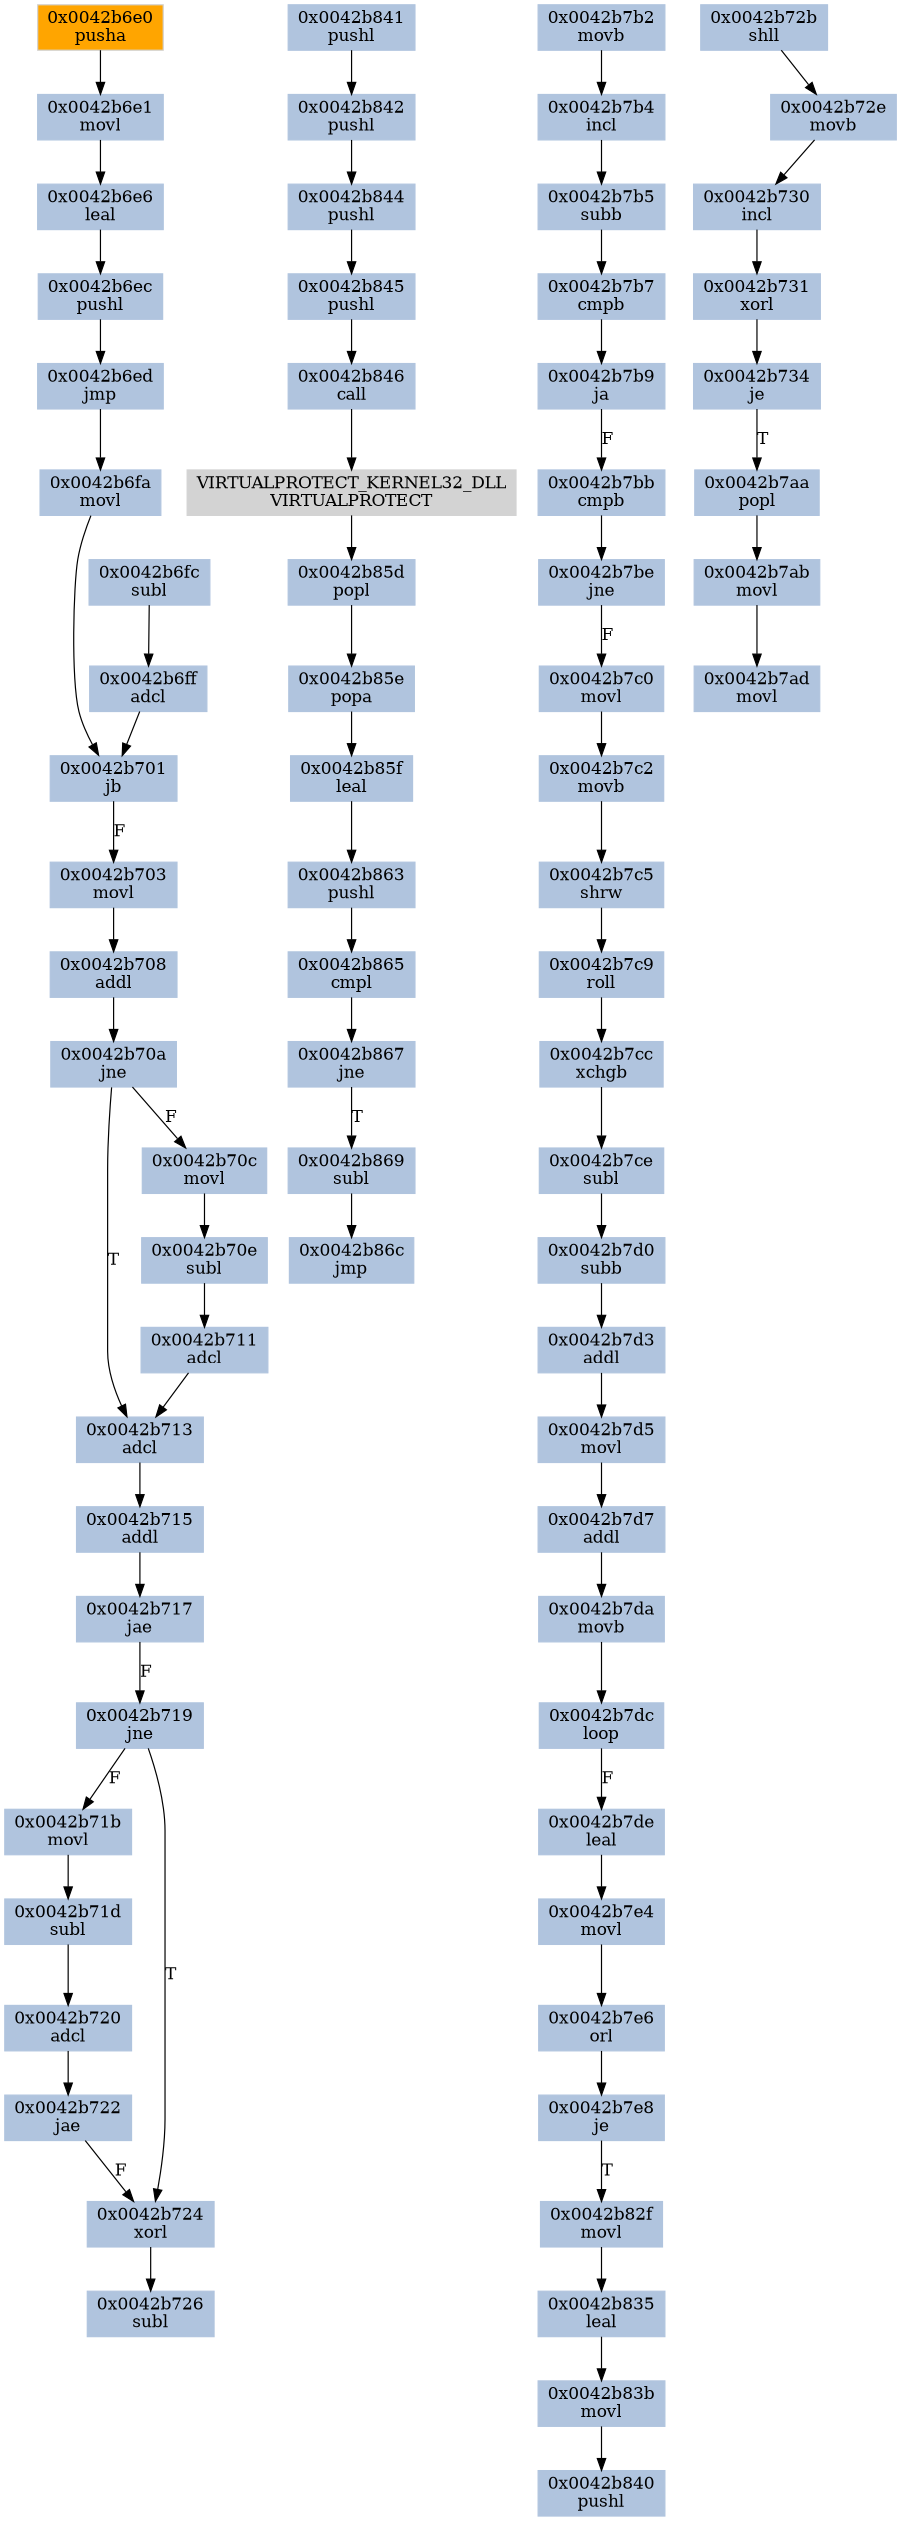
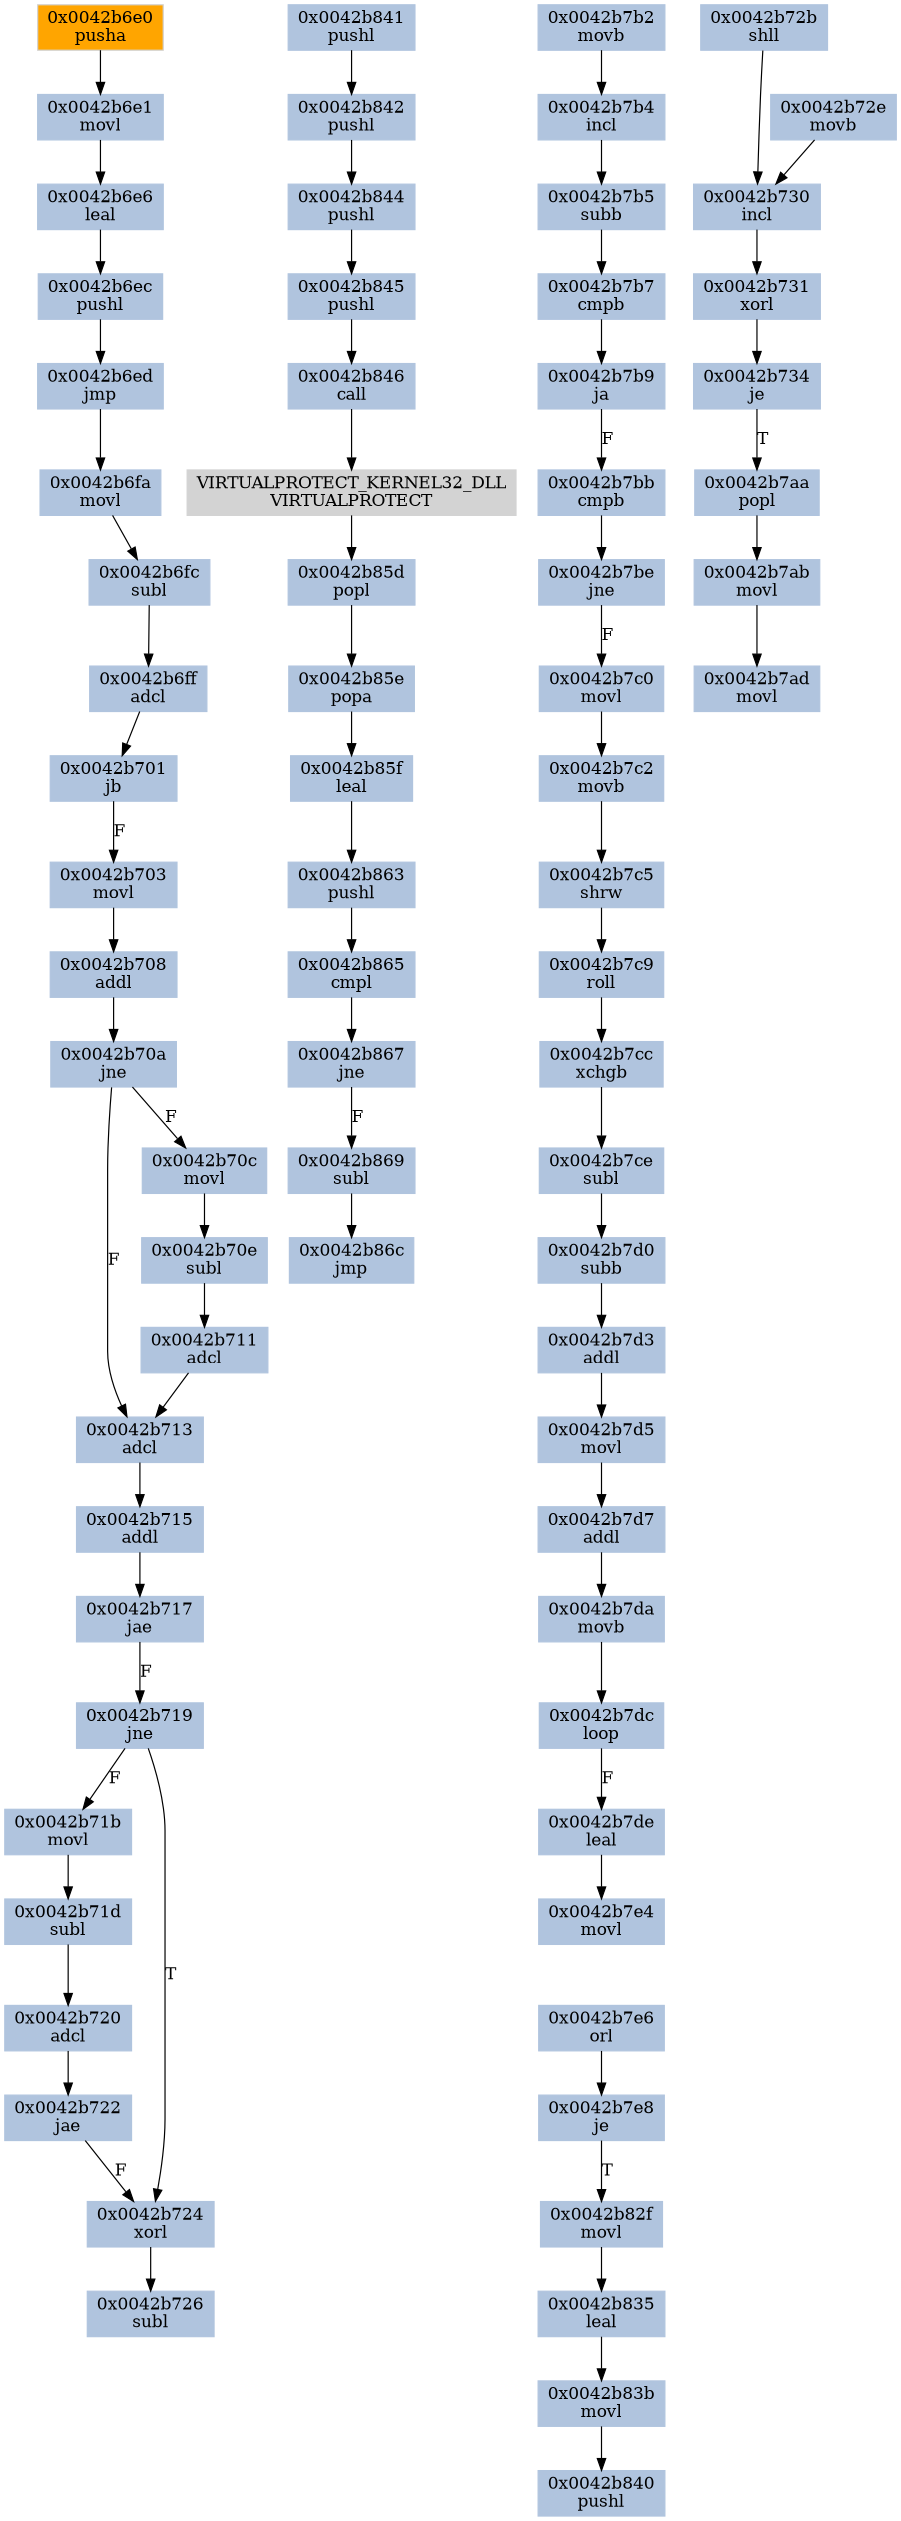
(795, 67) -> (760, 111)
(74, 631) -> (122, 532)
(358, 1118) -> (358, 1118)
(114, 1260) -> (114, 1260)
(602, 1969) -> none
